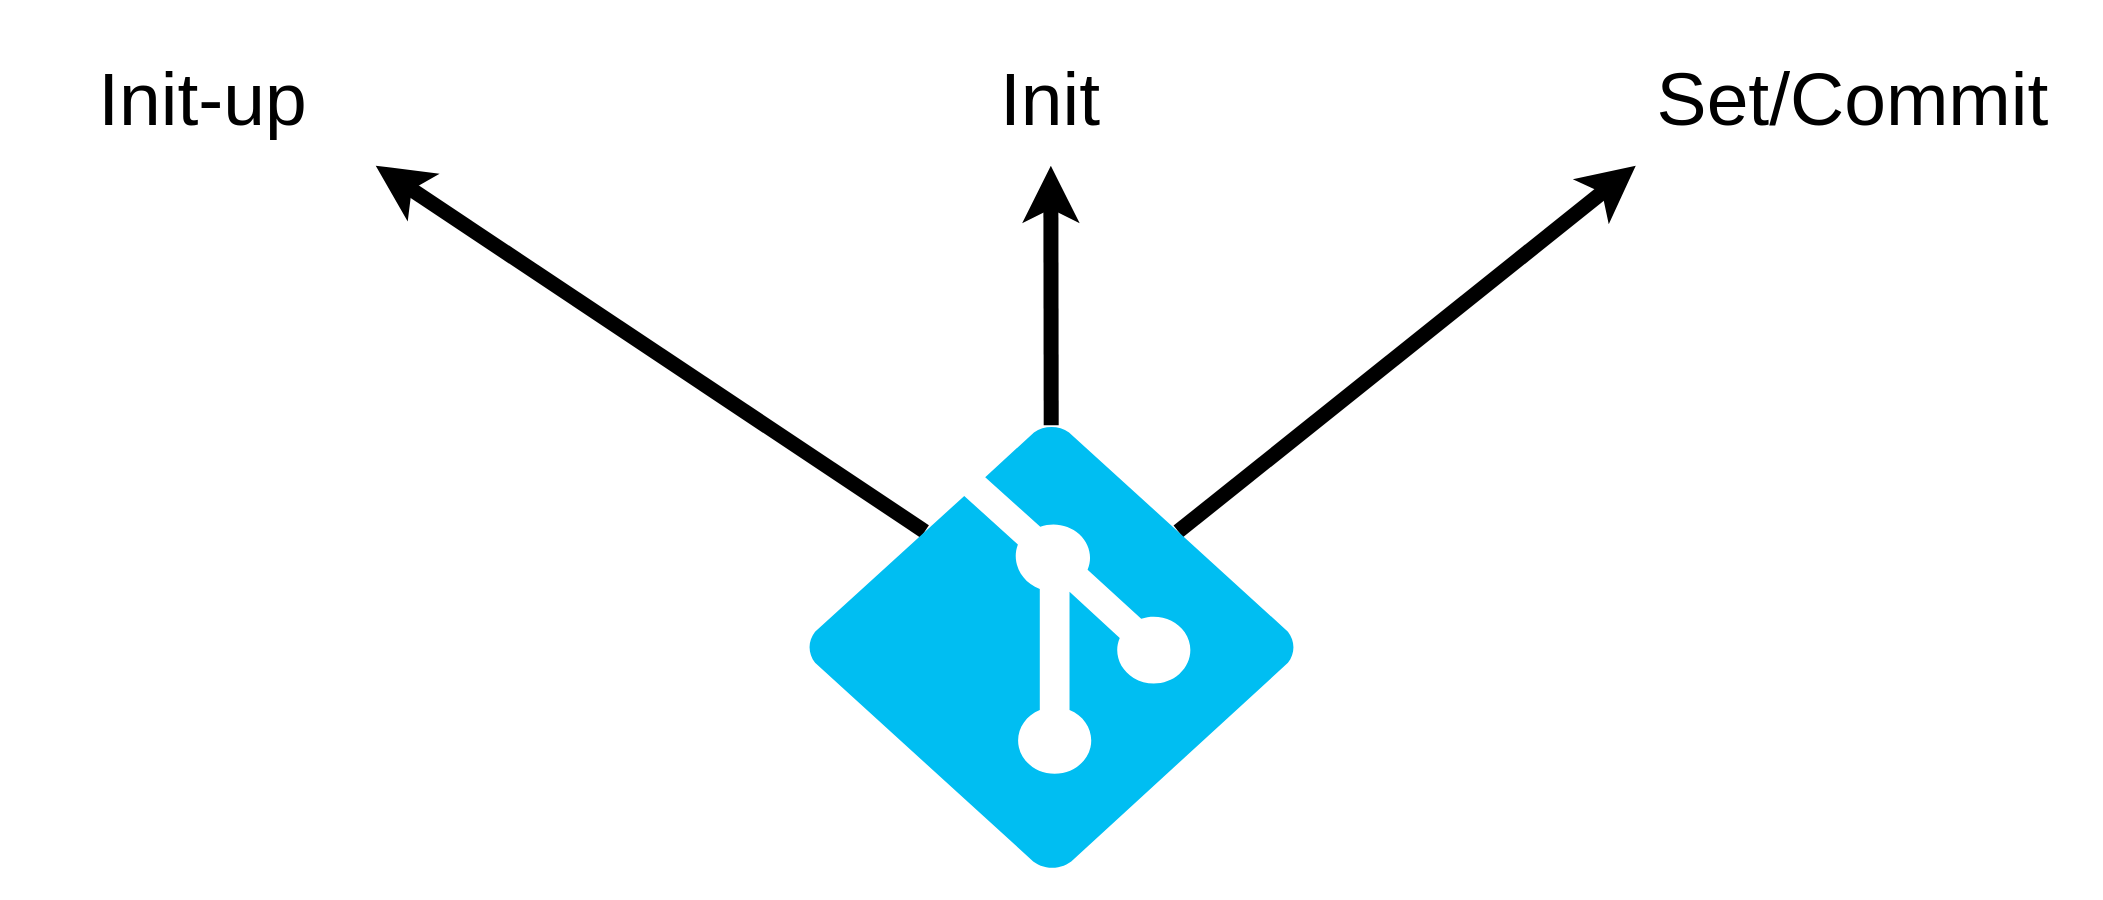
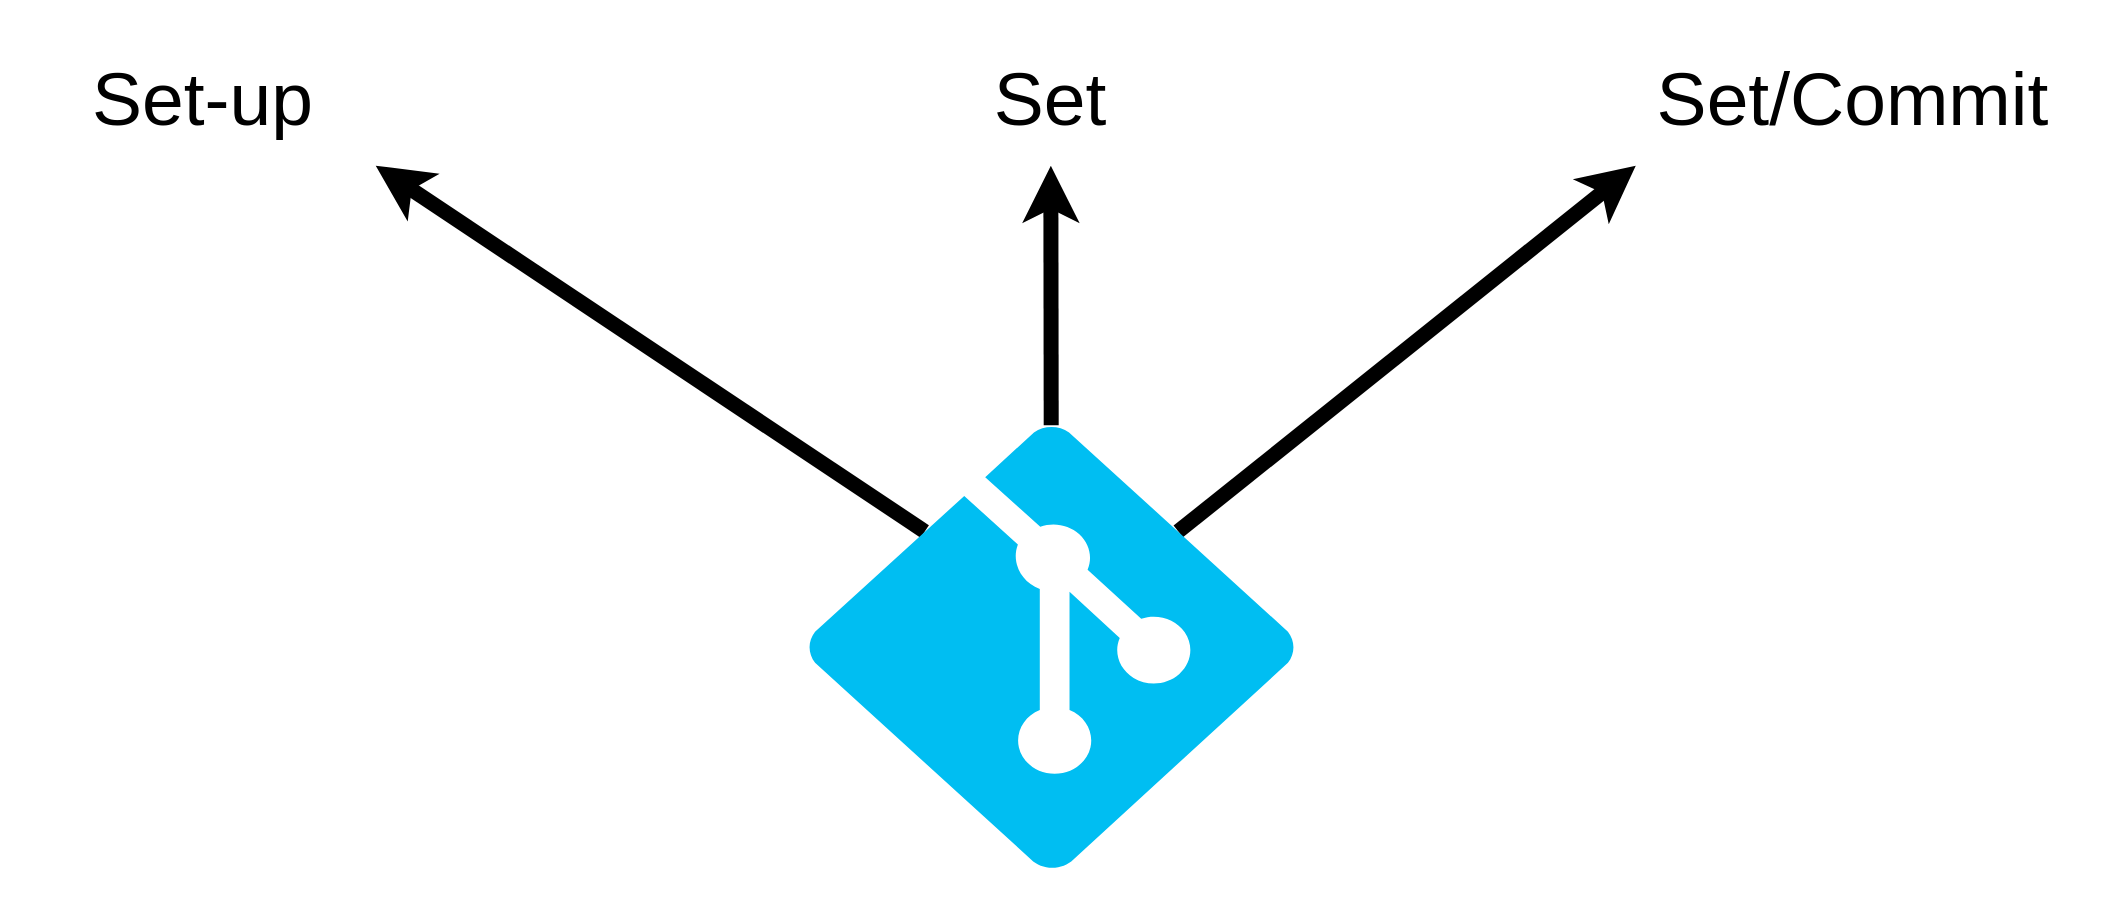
(203, 98) -> (203, 98)
(1051, 98) -> (1051, 98)
